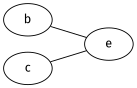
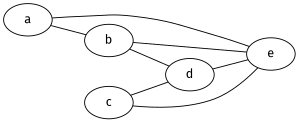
none -> (28, 20)
none -> (190, 75)
